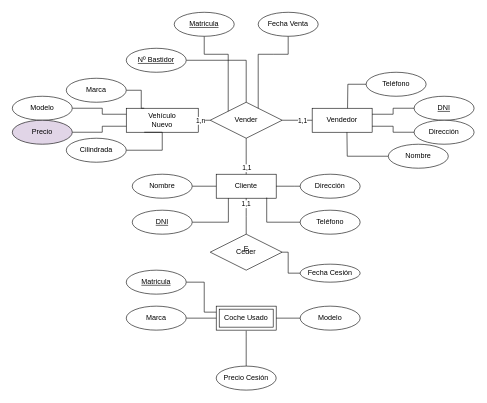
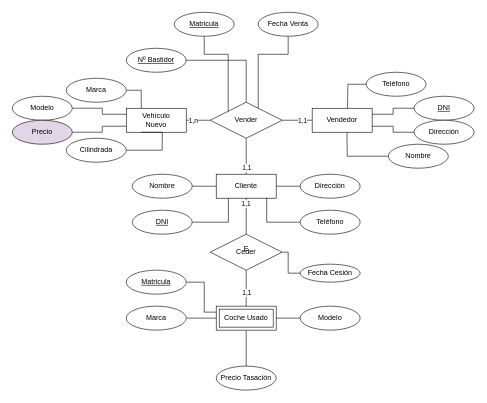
(162, 120) -> (156, 120)
none -> (246, 288)
(246, 378) -> (246, 378)
